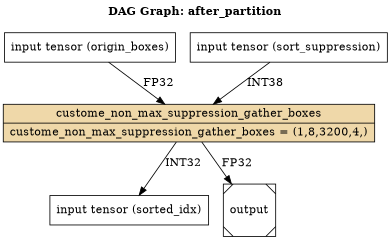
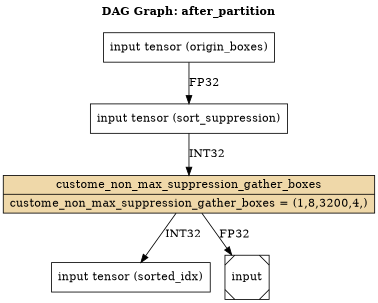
(133, 81) -> (189, 79)
(265, 83) -> (207, 154)
(250, 210) -> (247, 277)
